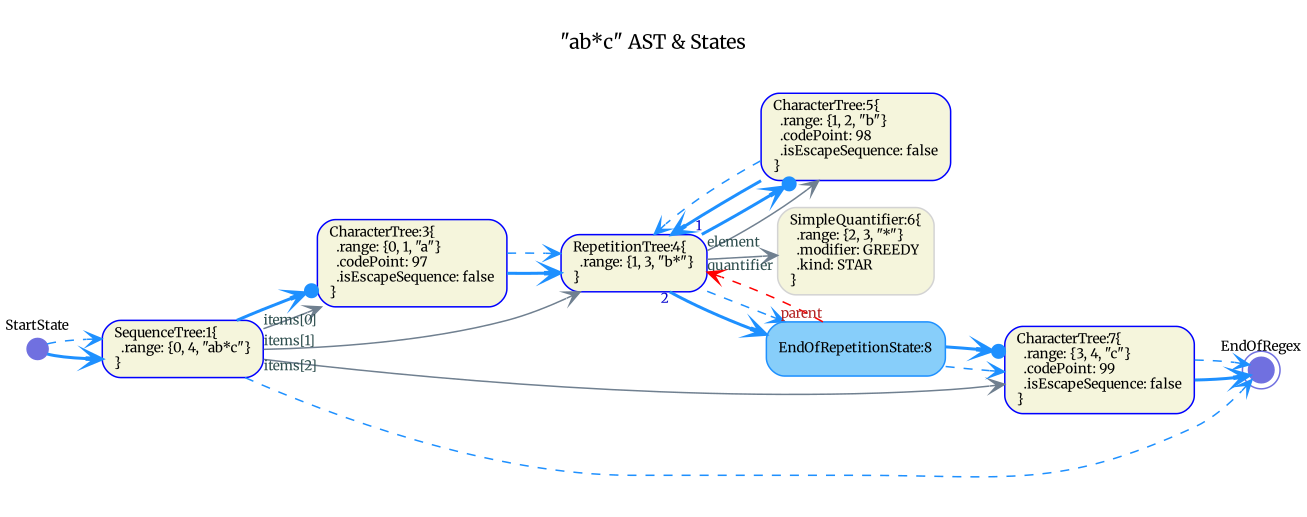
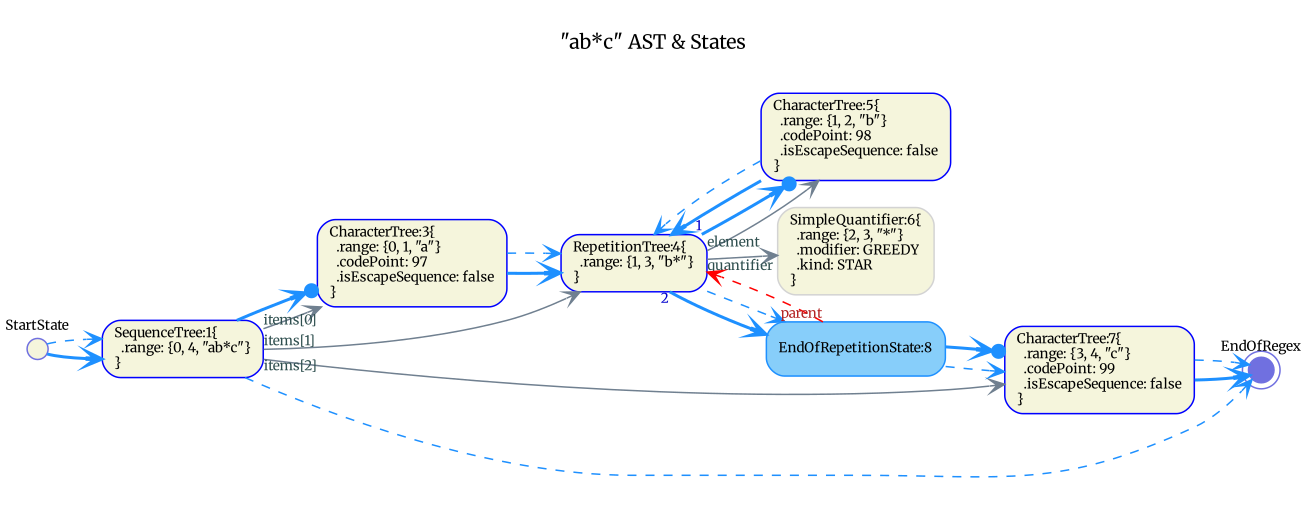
(38, 349) -> (38, 349)
